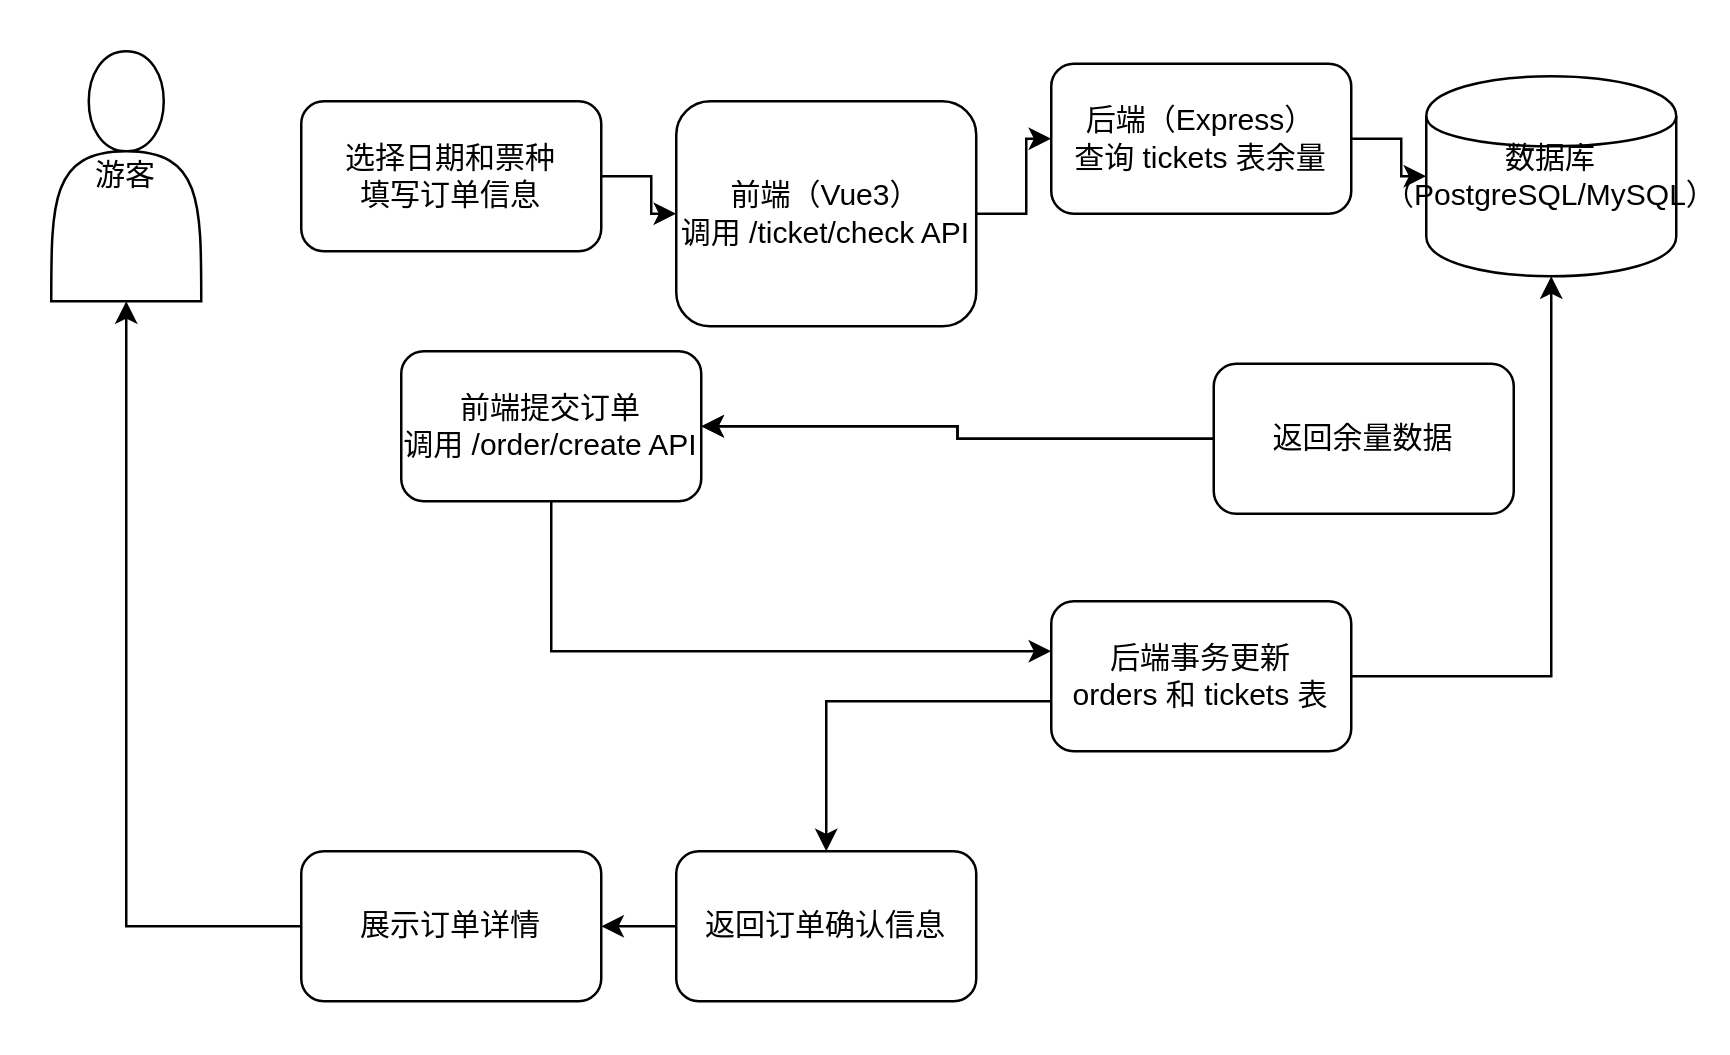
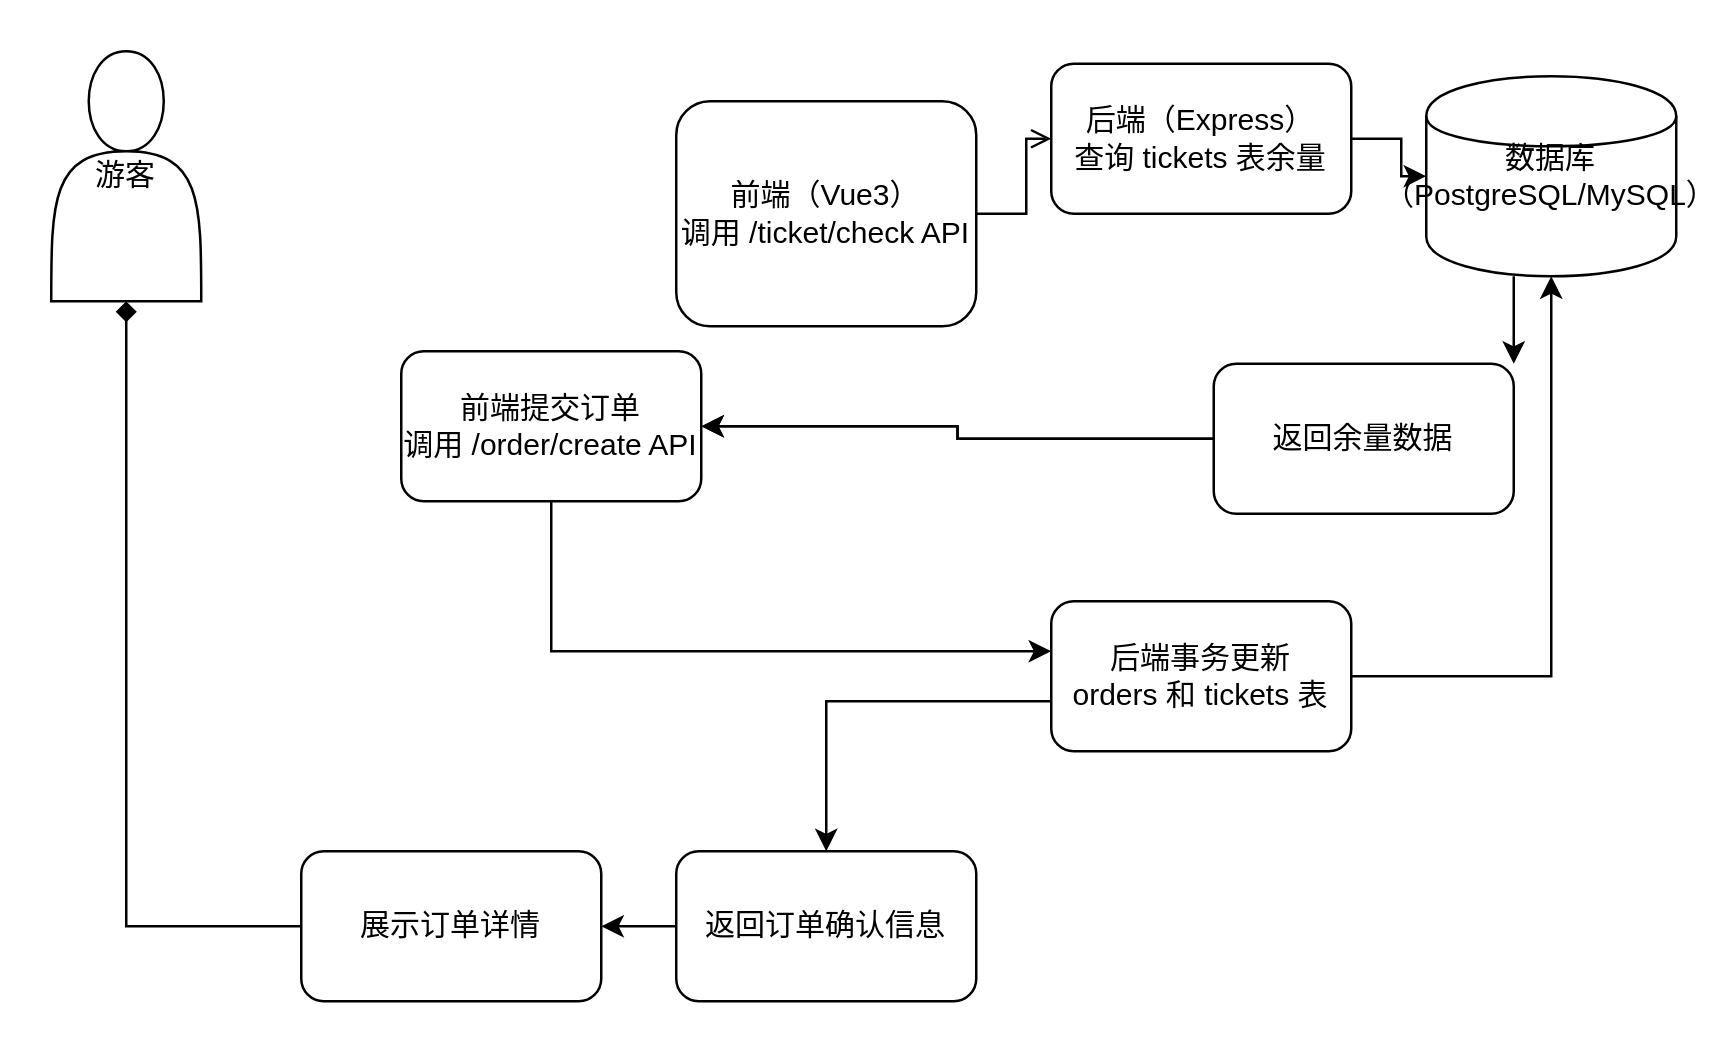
(1033, 139) -> (1036, 139)
(451, 176) -> none
(649, 176) -> none
none -> (1514, 312)
(126, 320) -> (126, 322)
